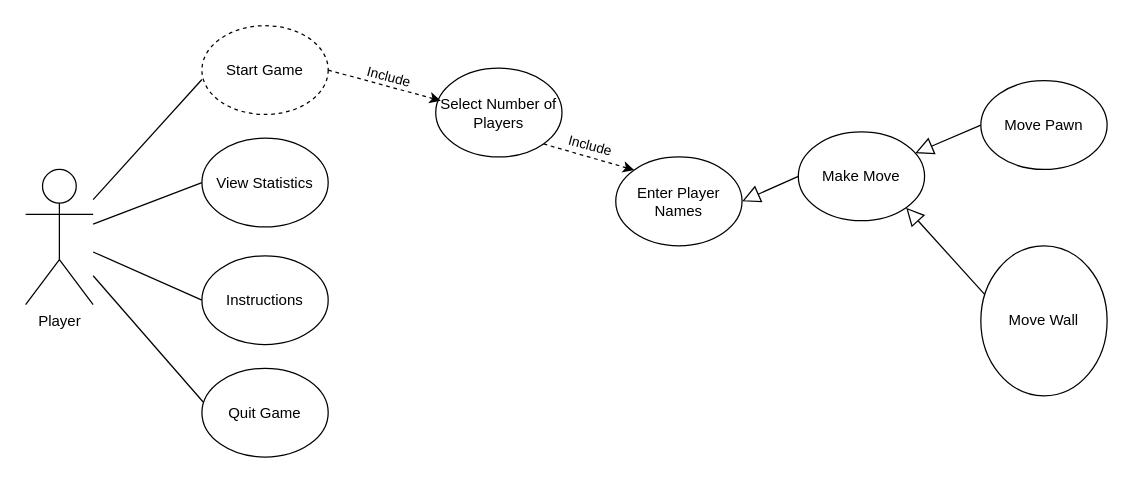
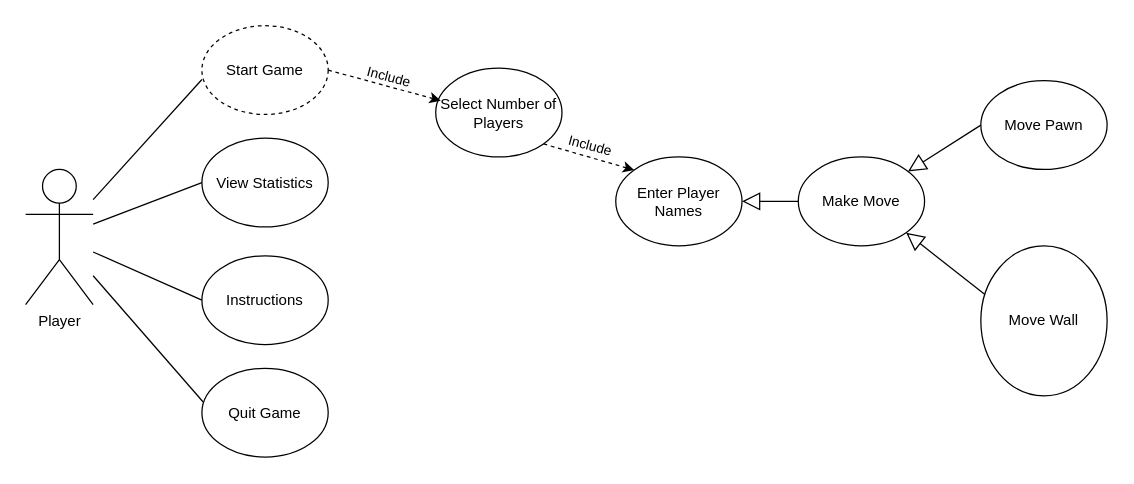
(861, 176) -> (861, 201)
